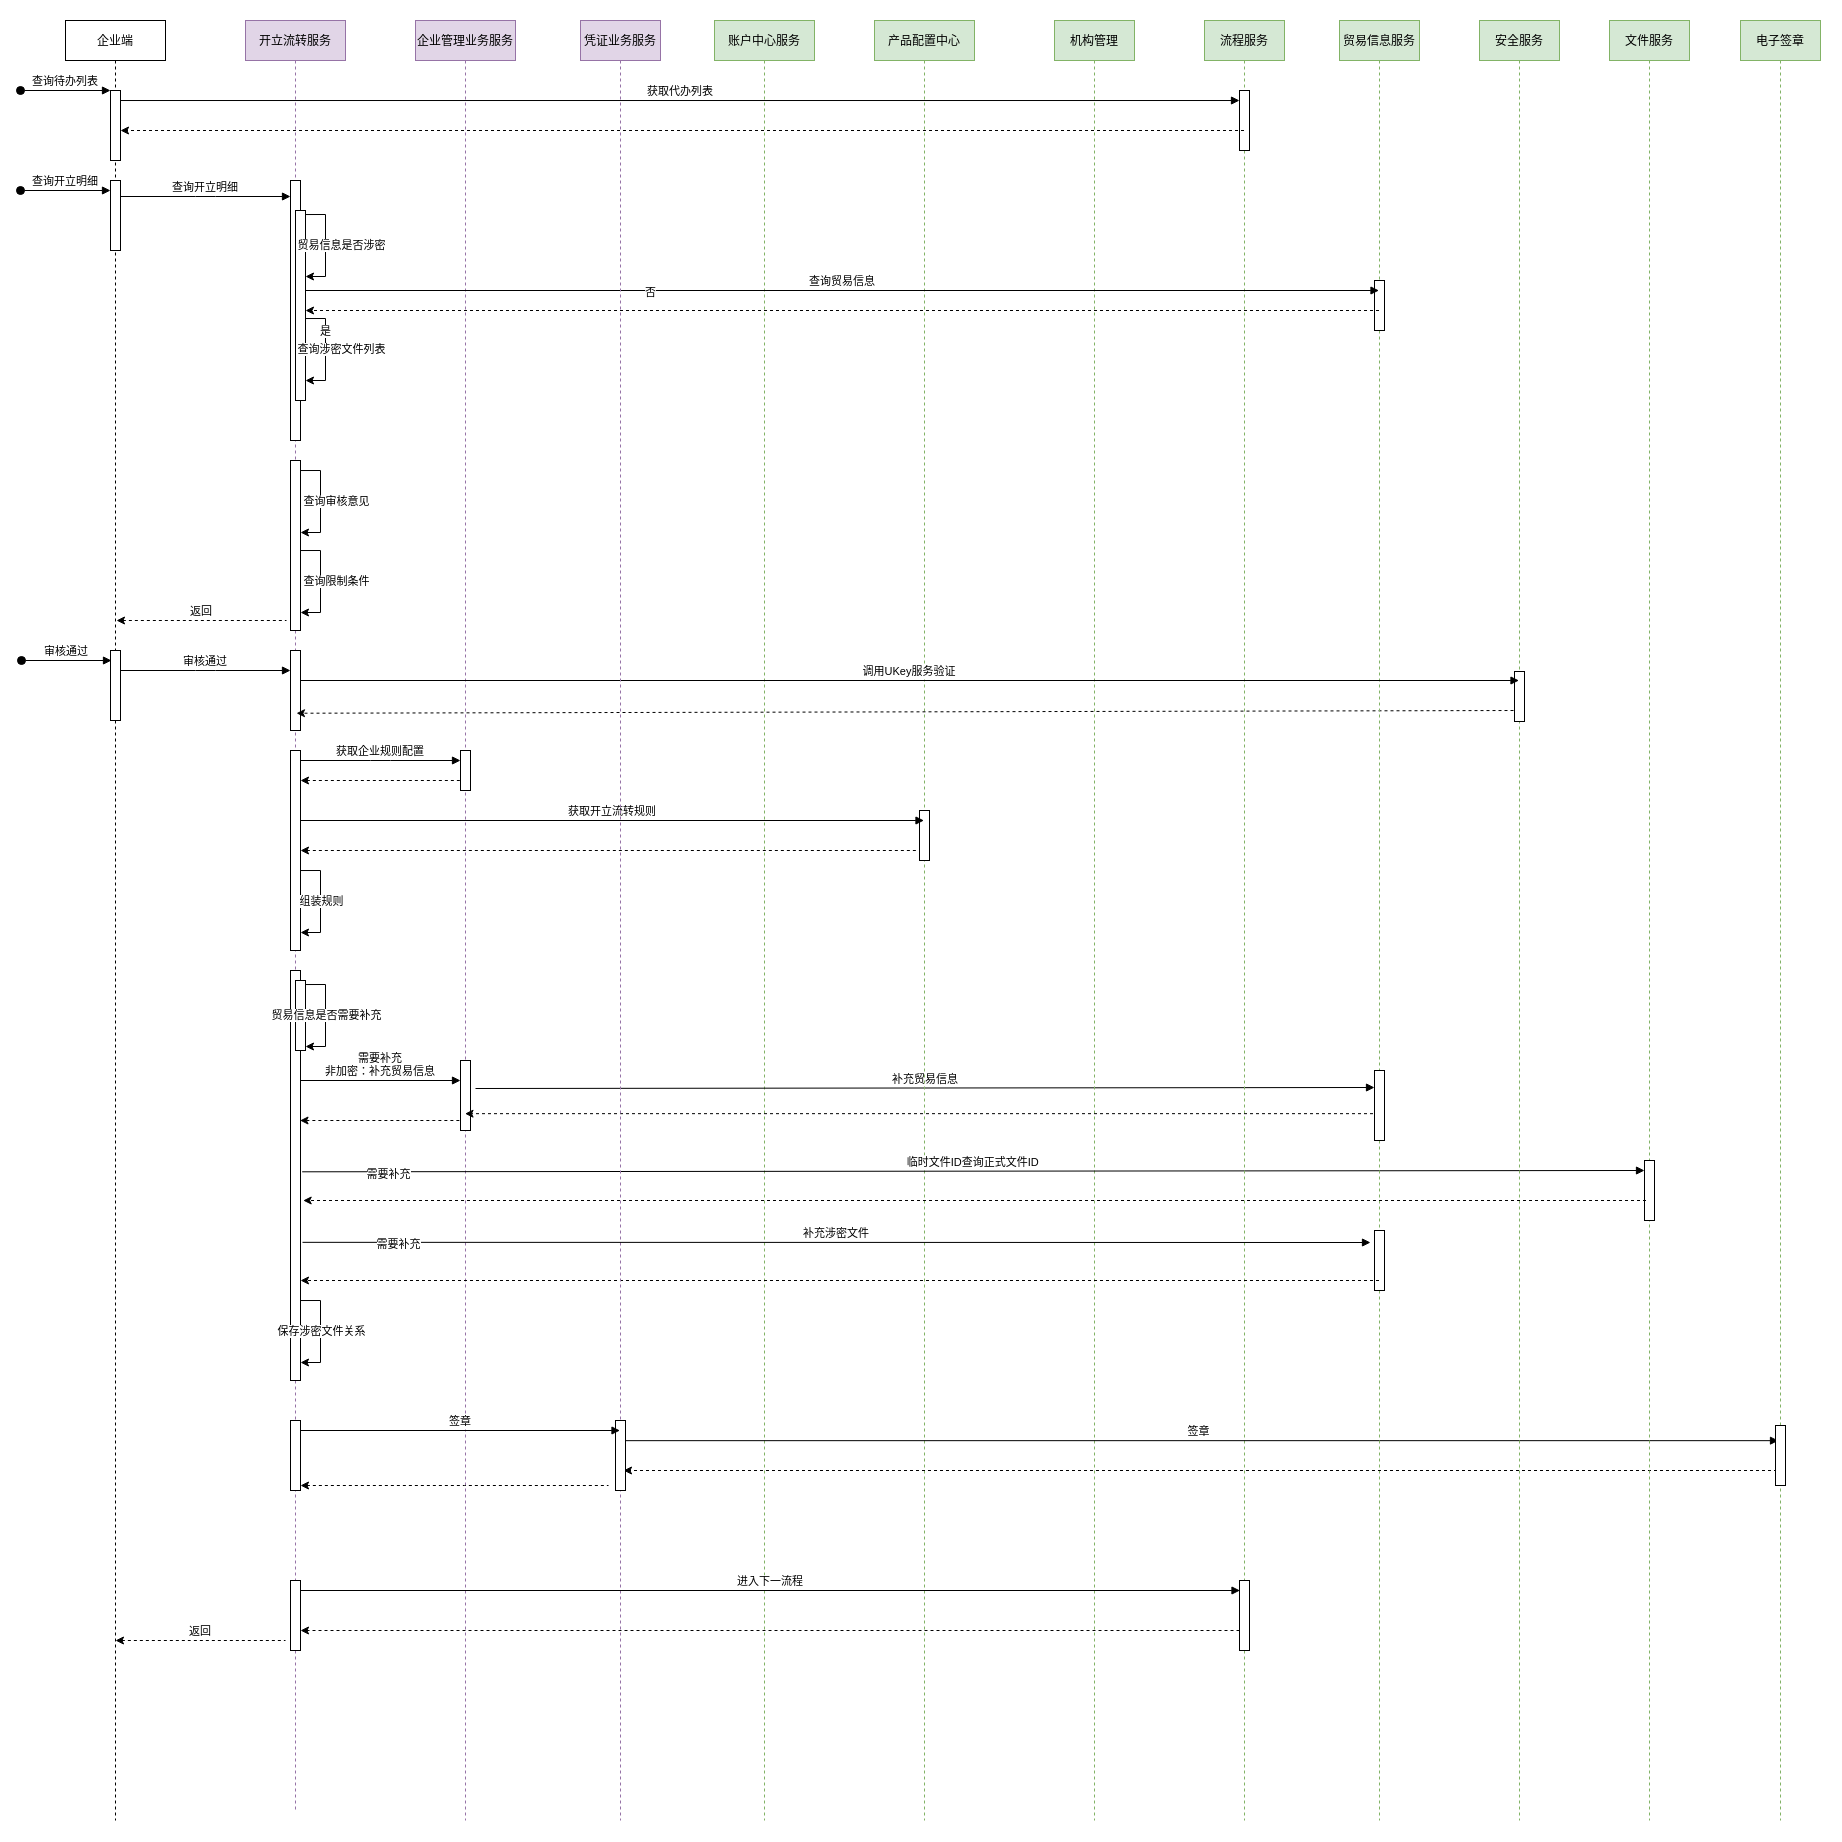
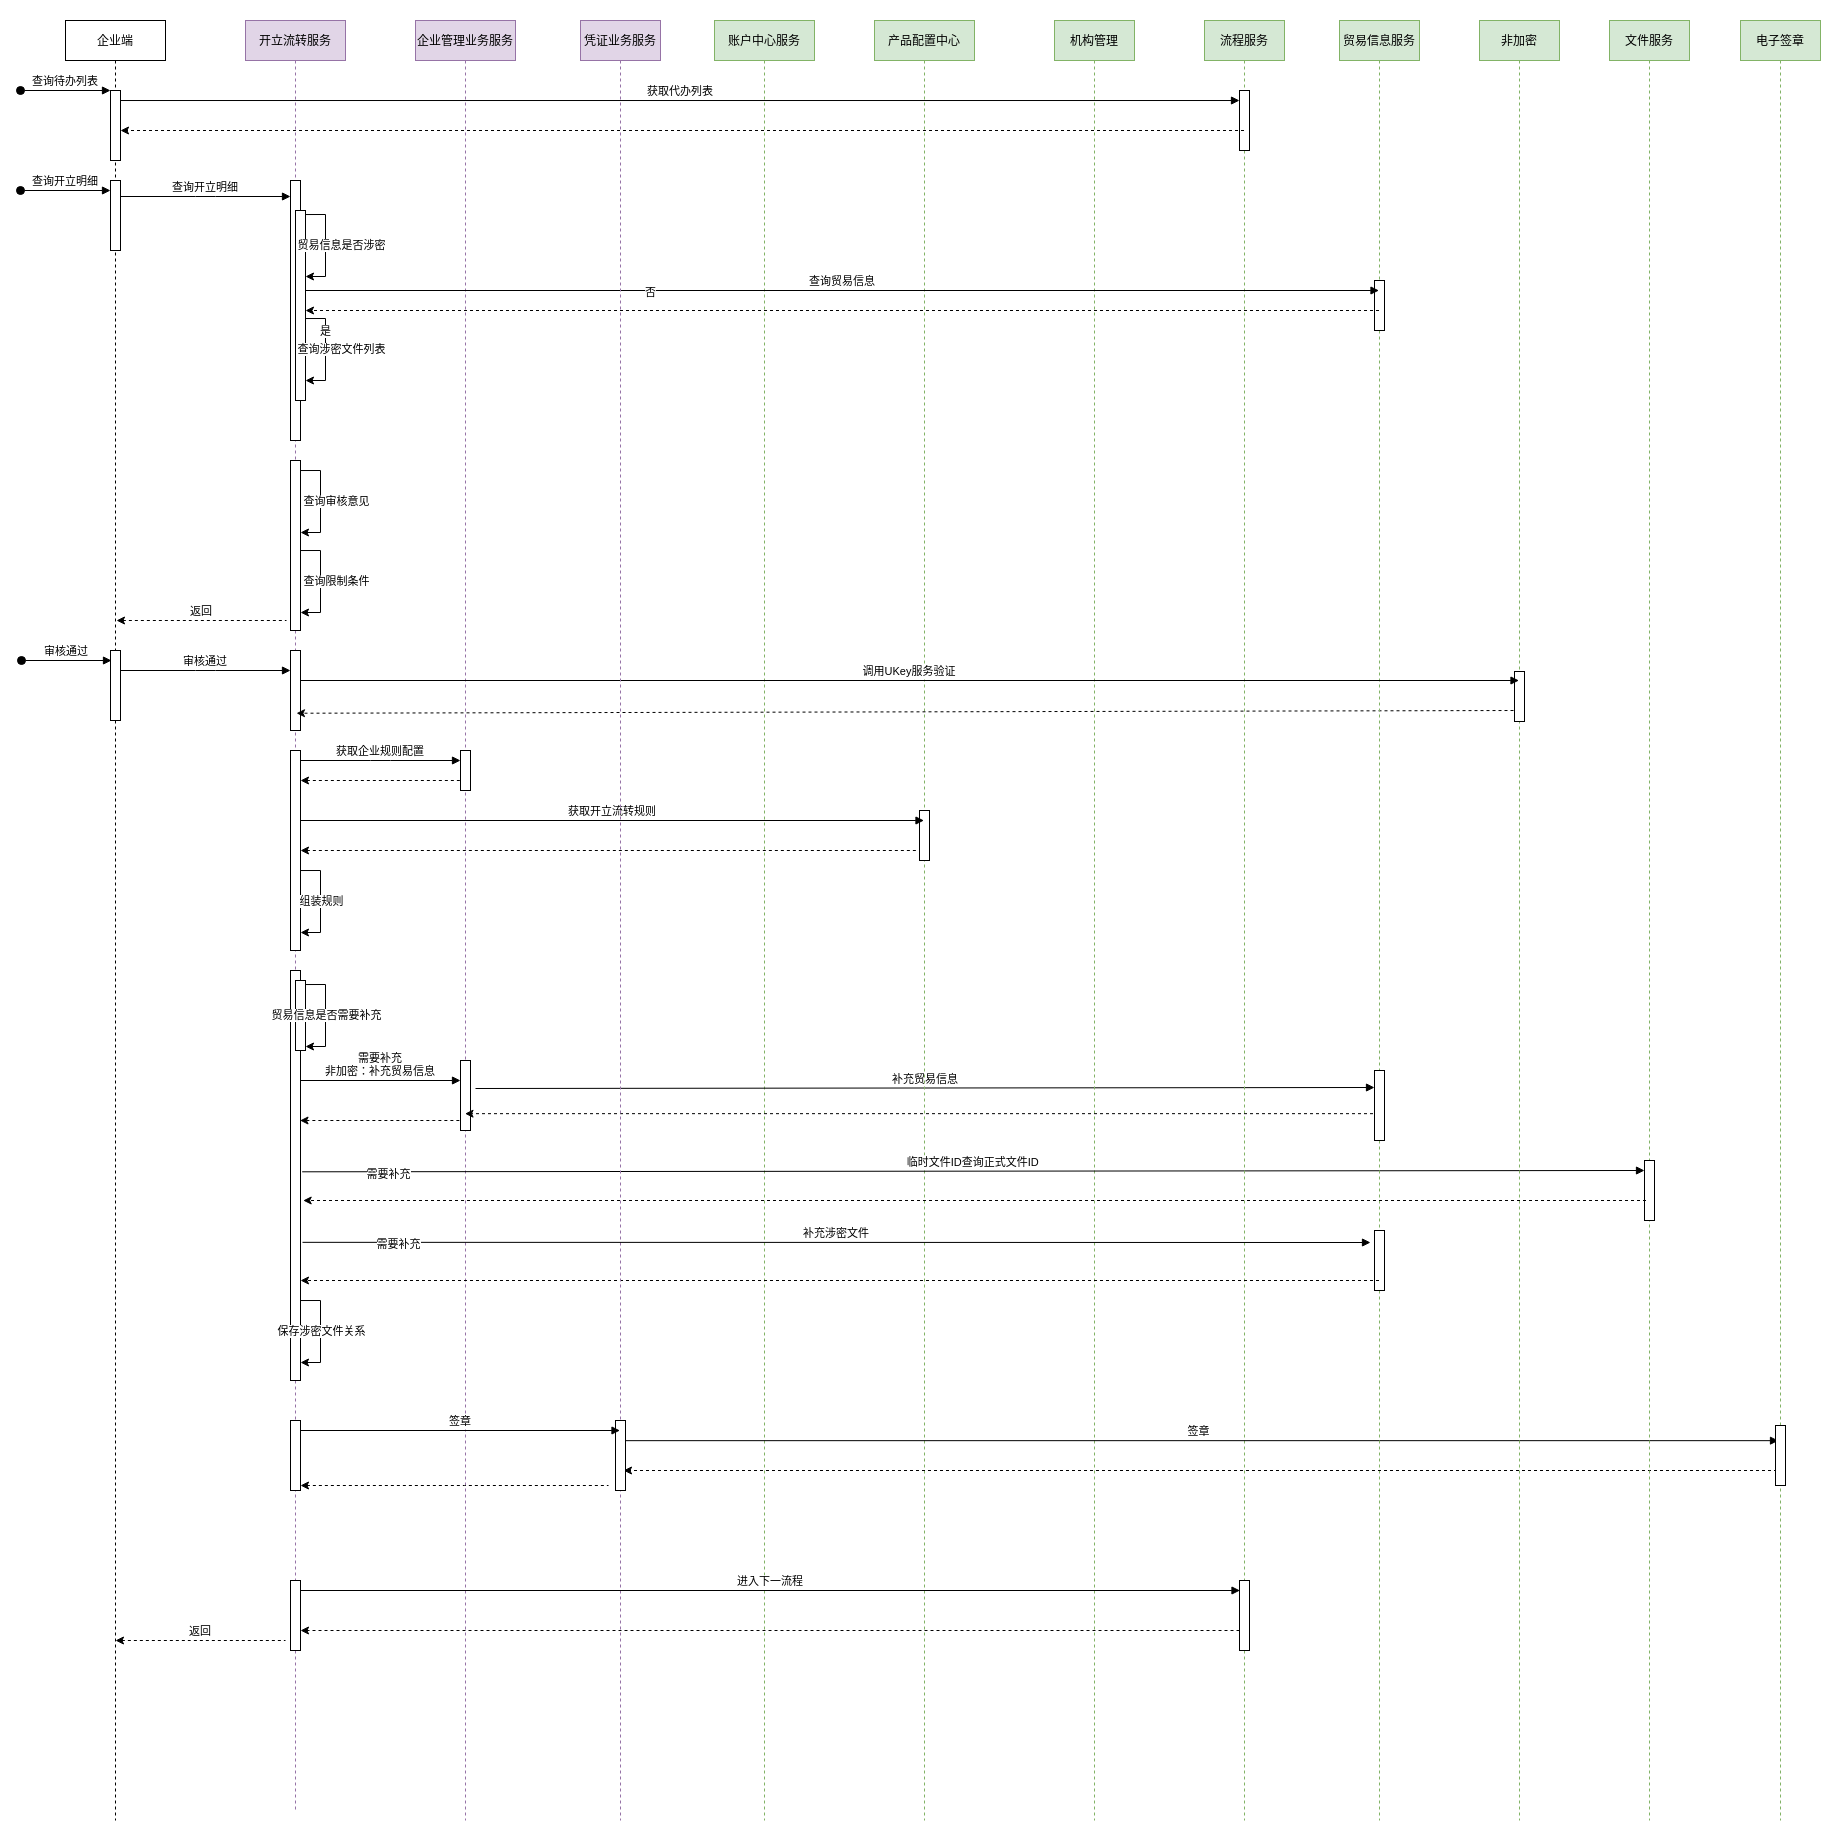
(1519, 41) -> (1519, 41)
